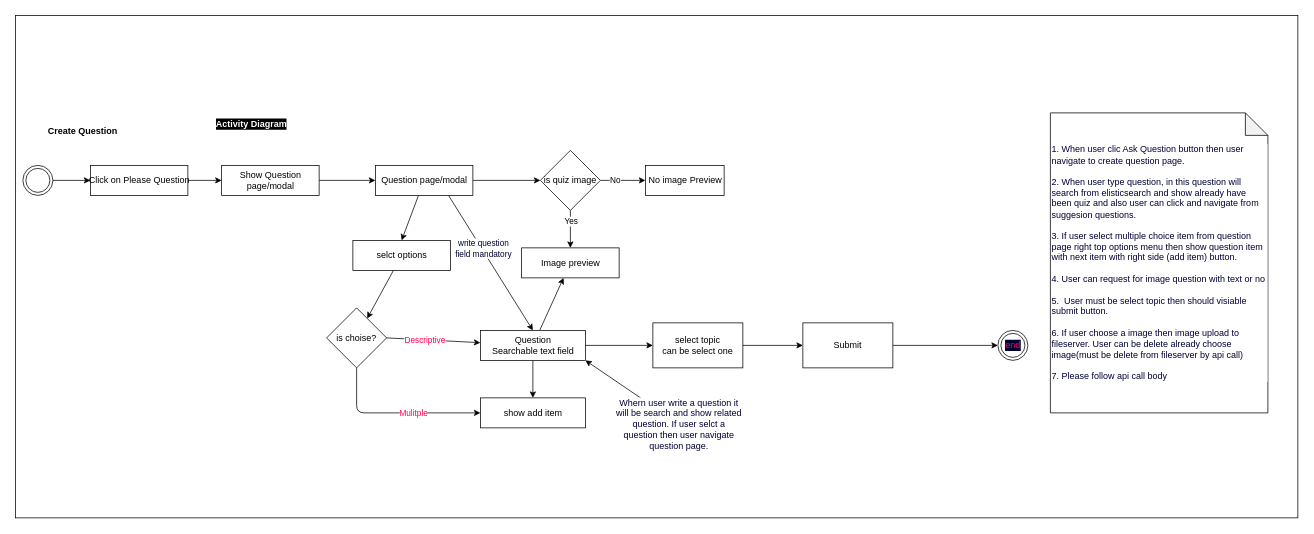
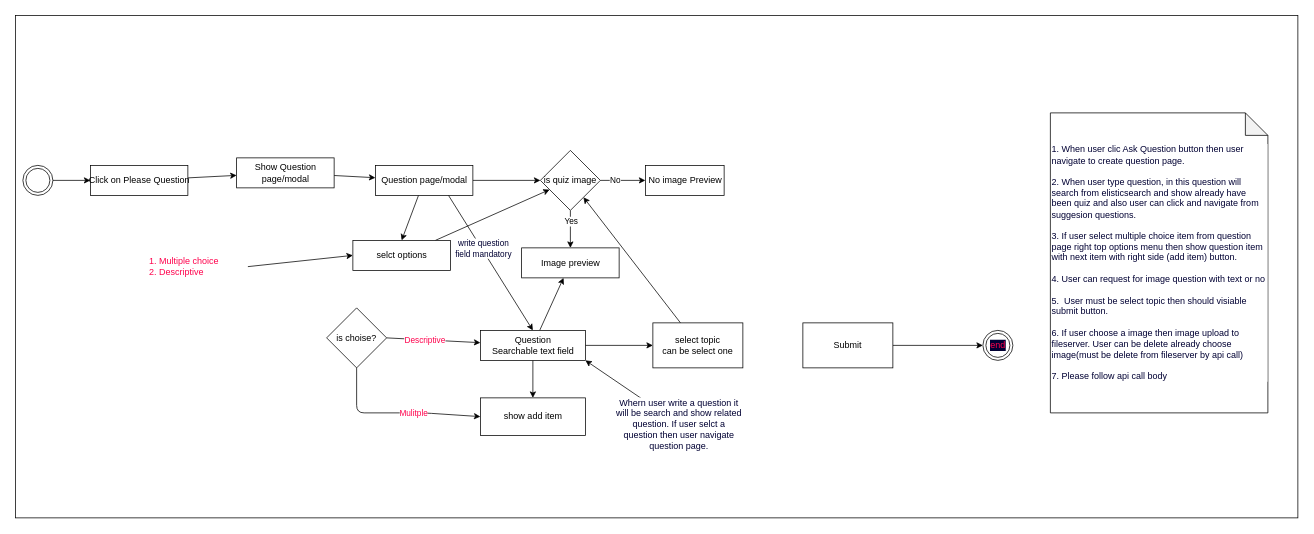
(252, 124) -> none
(83, 132) -> none
(270, 180) -> (285, 173)
none -> (298, 261)
none -> (184, 267)
(381, 292) -> (490, 216)
(770, 345) -> (634, 262)
(1013, 345) -> (998, 345)
(533, 413) -> (533, 417)
